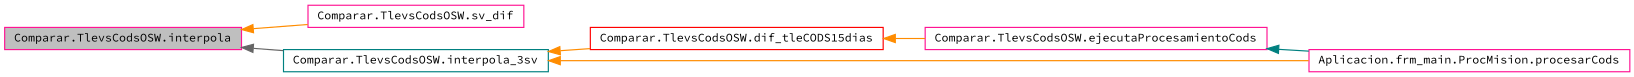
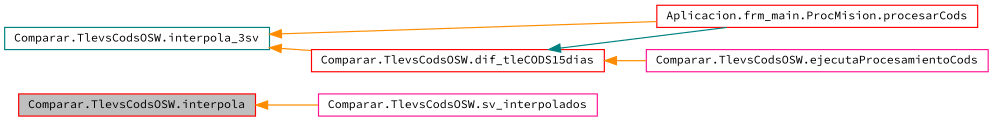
(416, 16) -> (458, 105)
(123, 38) -> (137, 105)
(268, 49) -> none
(1294, 50) -> (644, 38)
(1469, 61) -> (817, 16)
